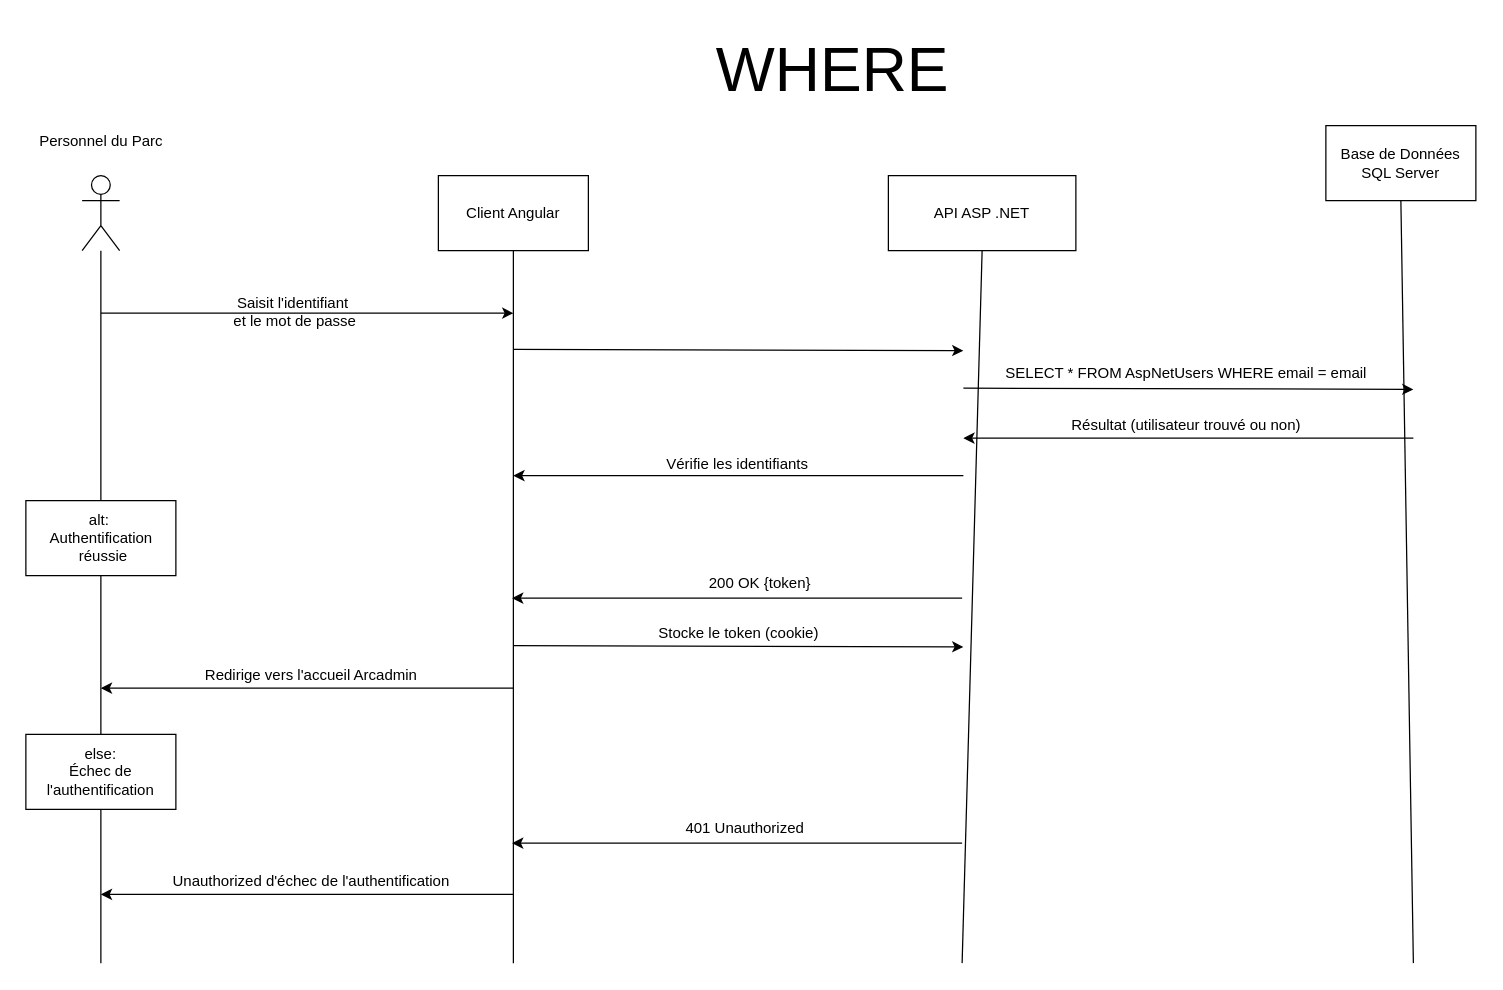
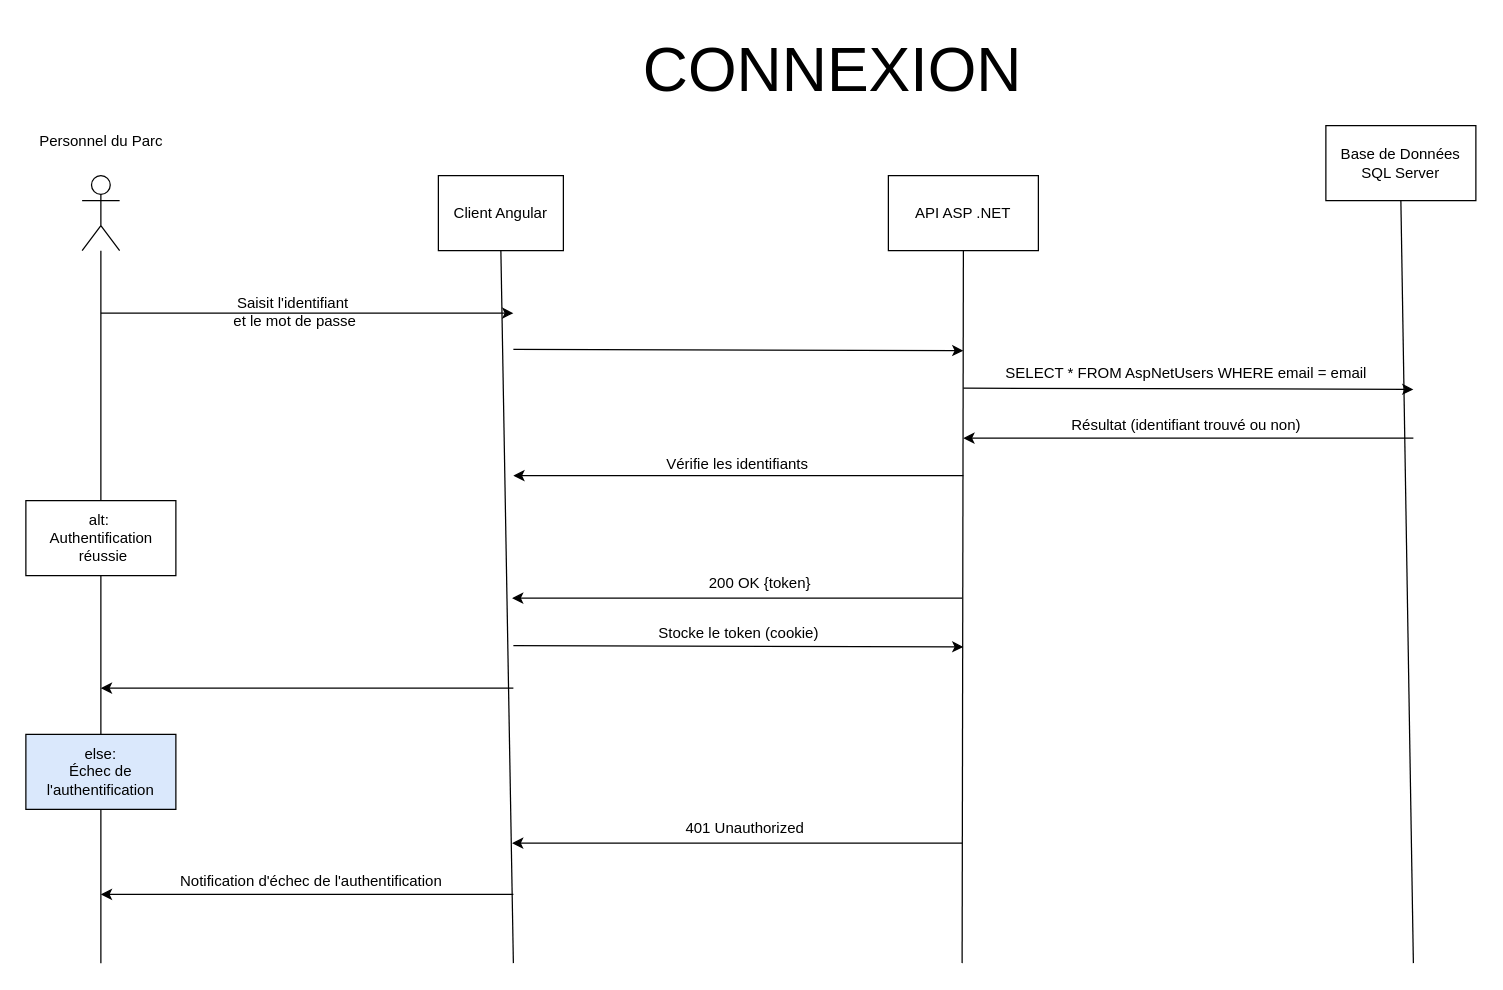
(833, 69) -> (833, 69)
(513, 213) -> (501, 213)
(982, 213) -> (963, 213)
(1186, 426) -> (1186, 426)
(311, 676) -> none
(101, 772) -> (101, 772)
(311, 882) -> (311, 882)
